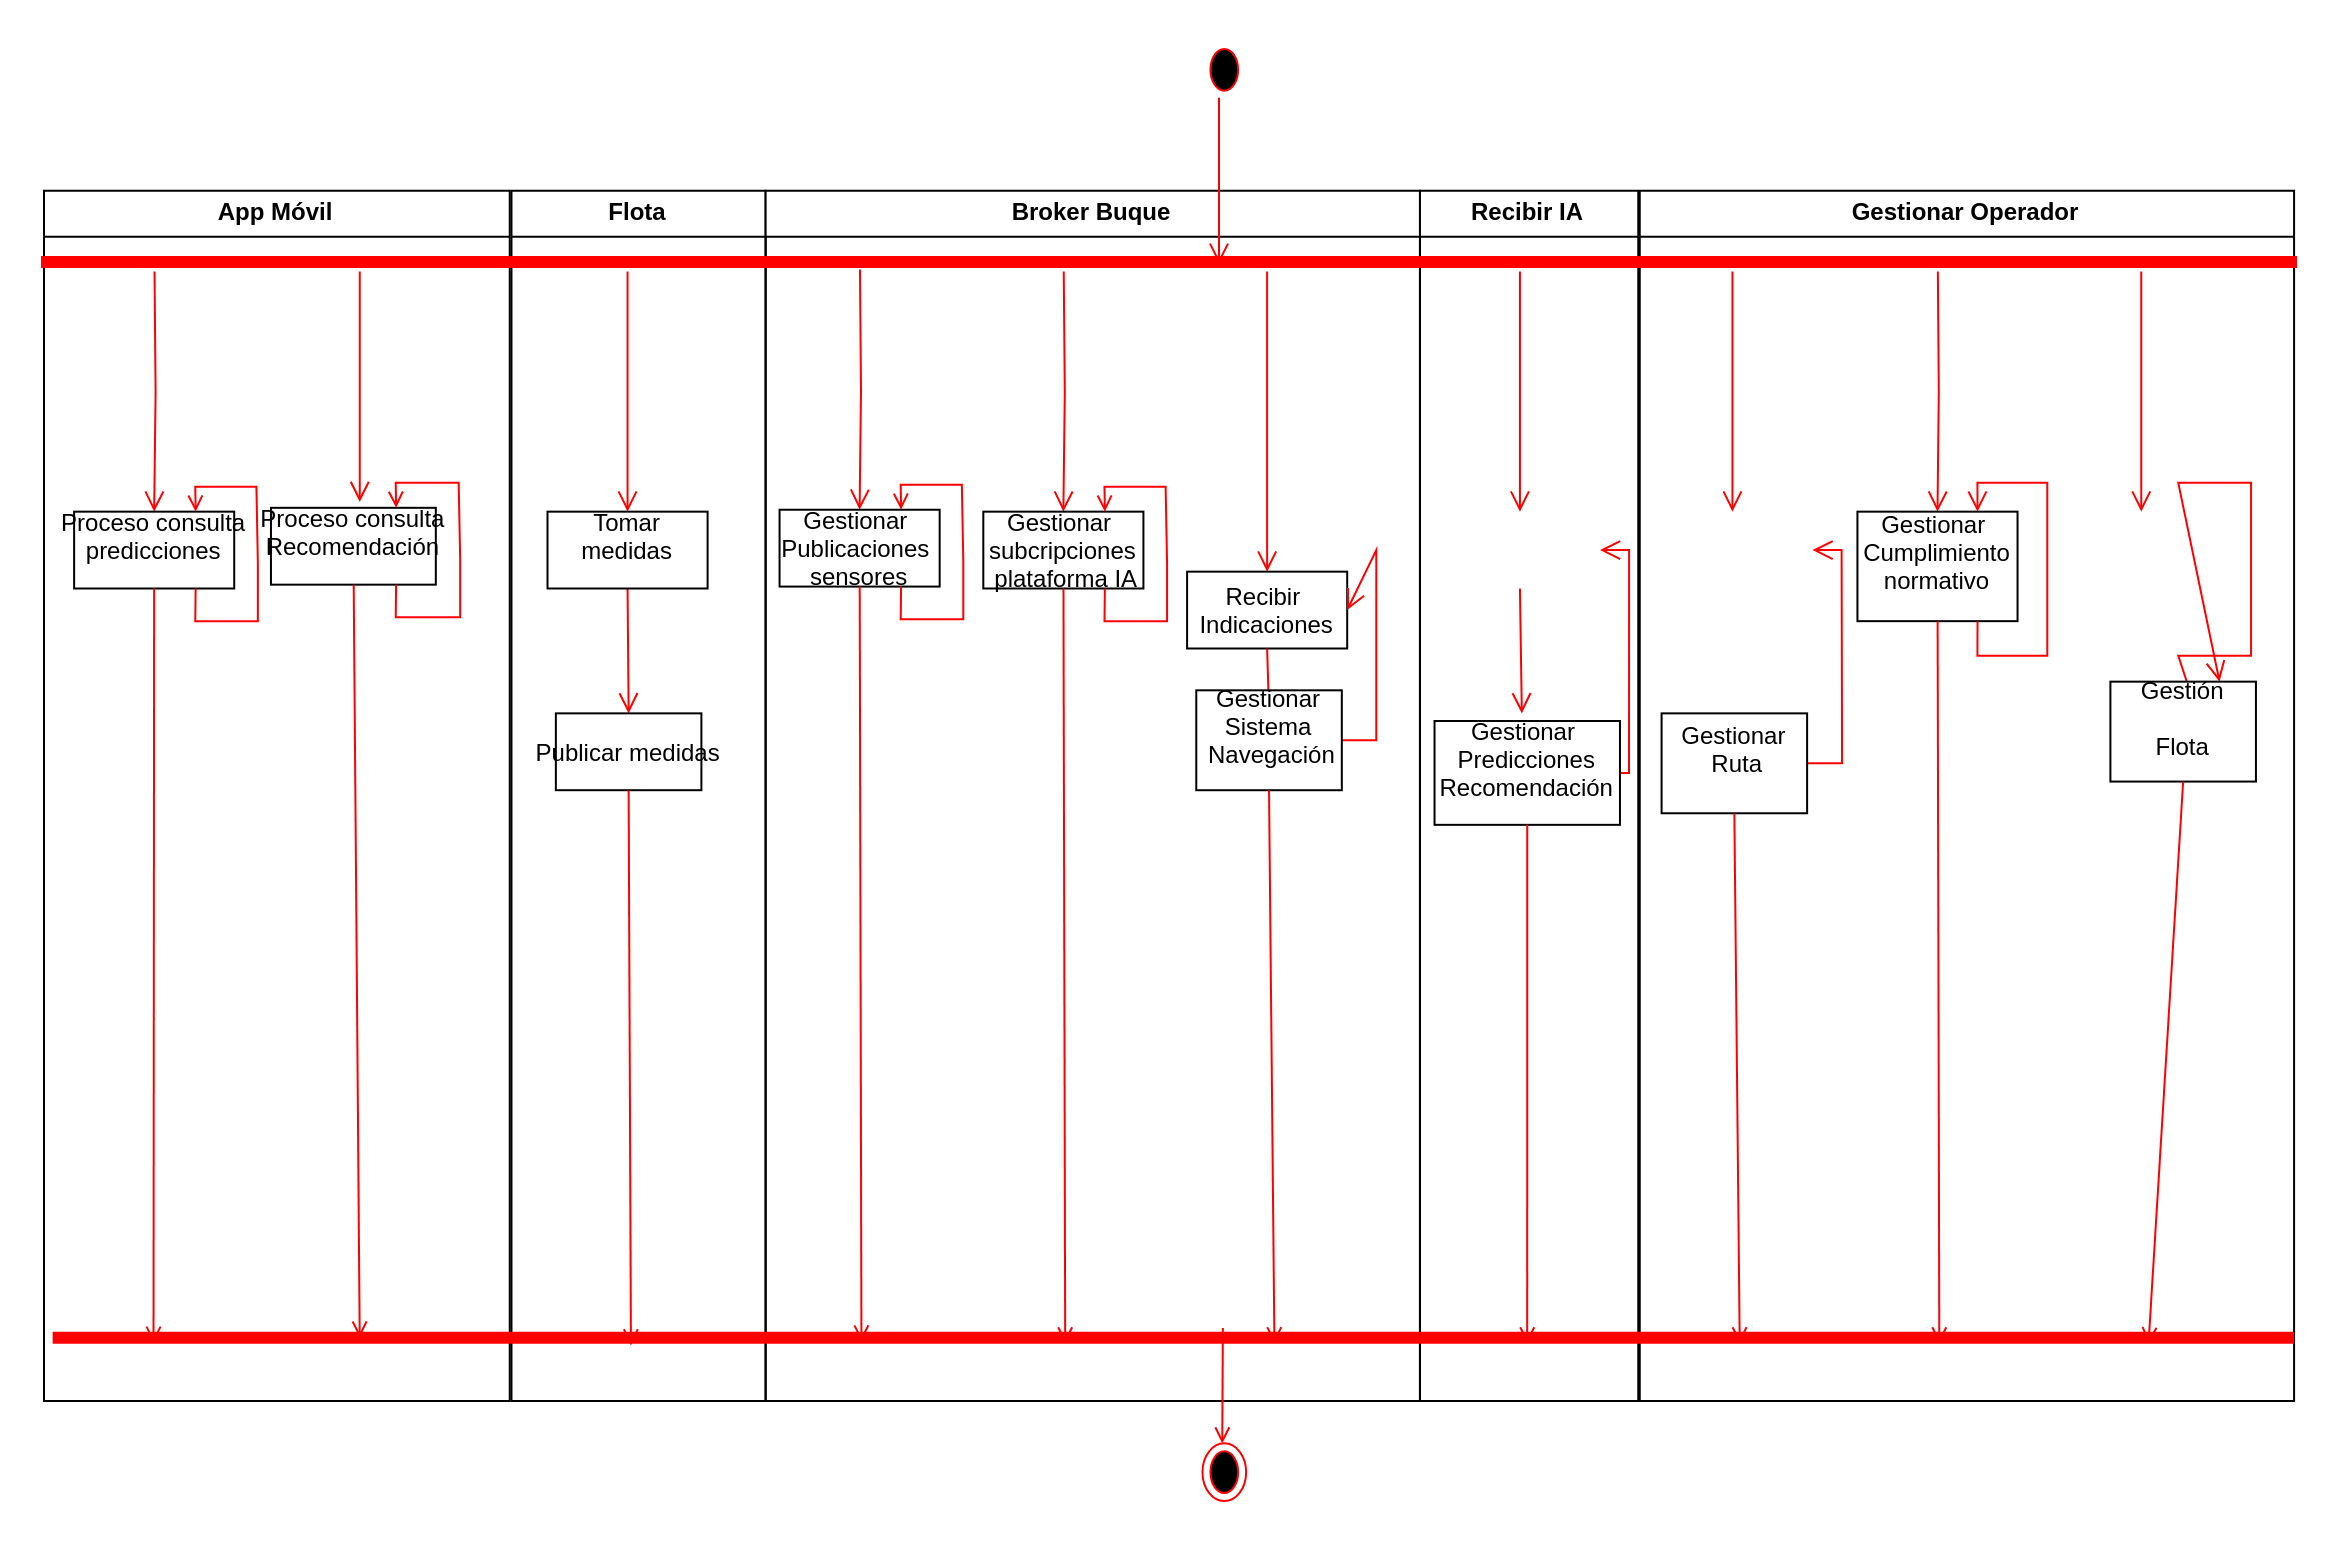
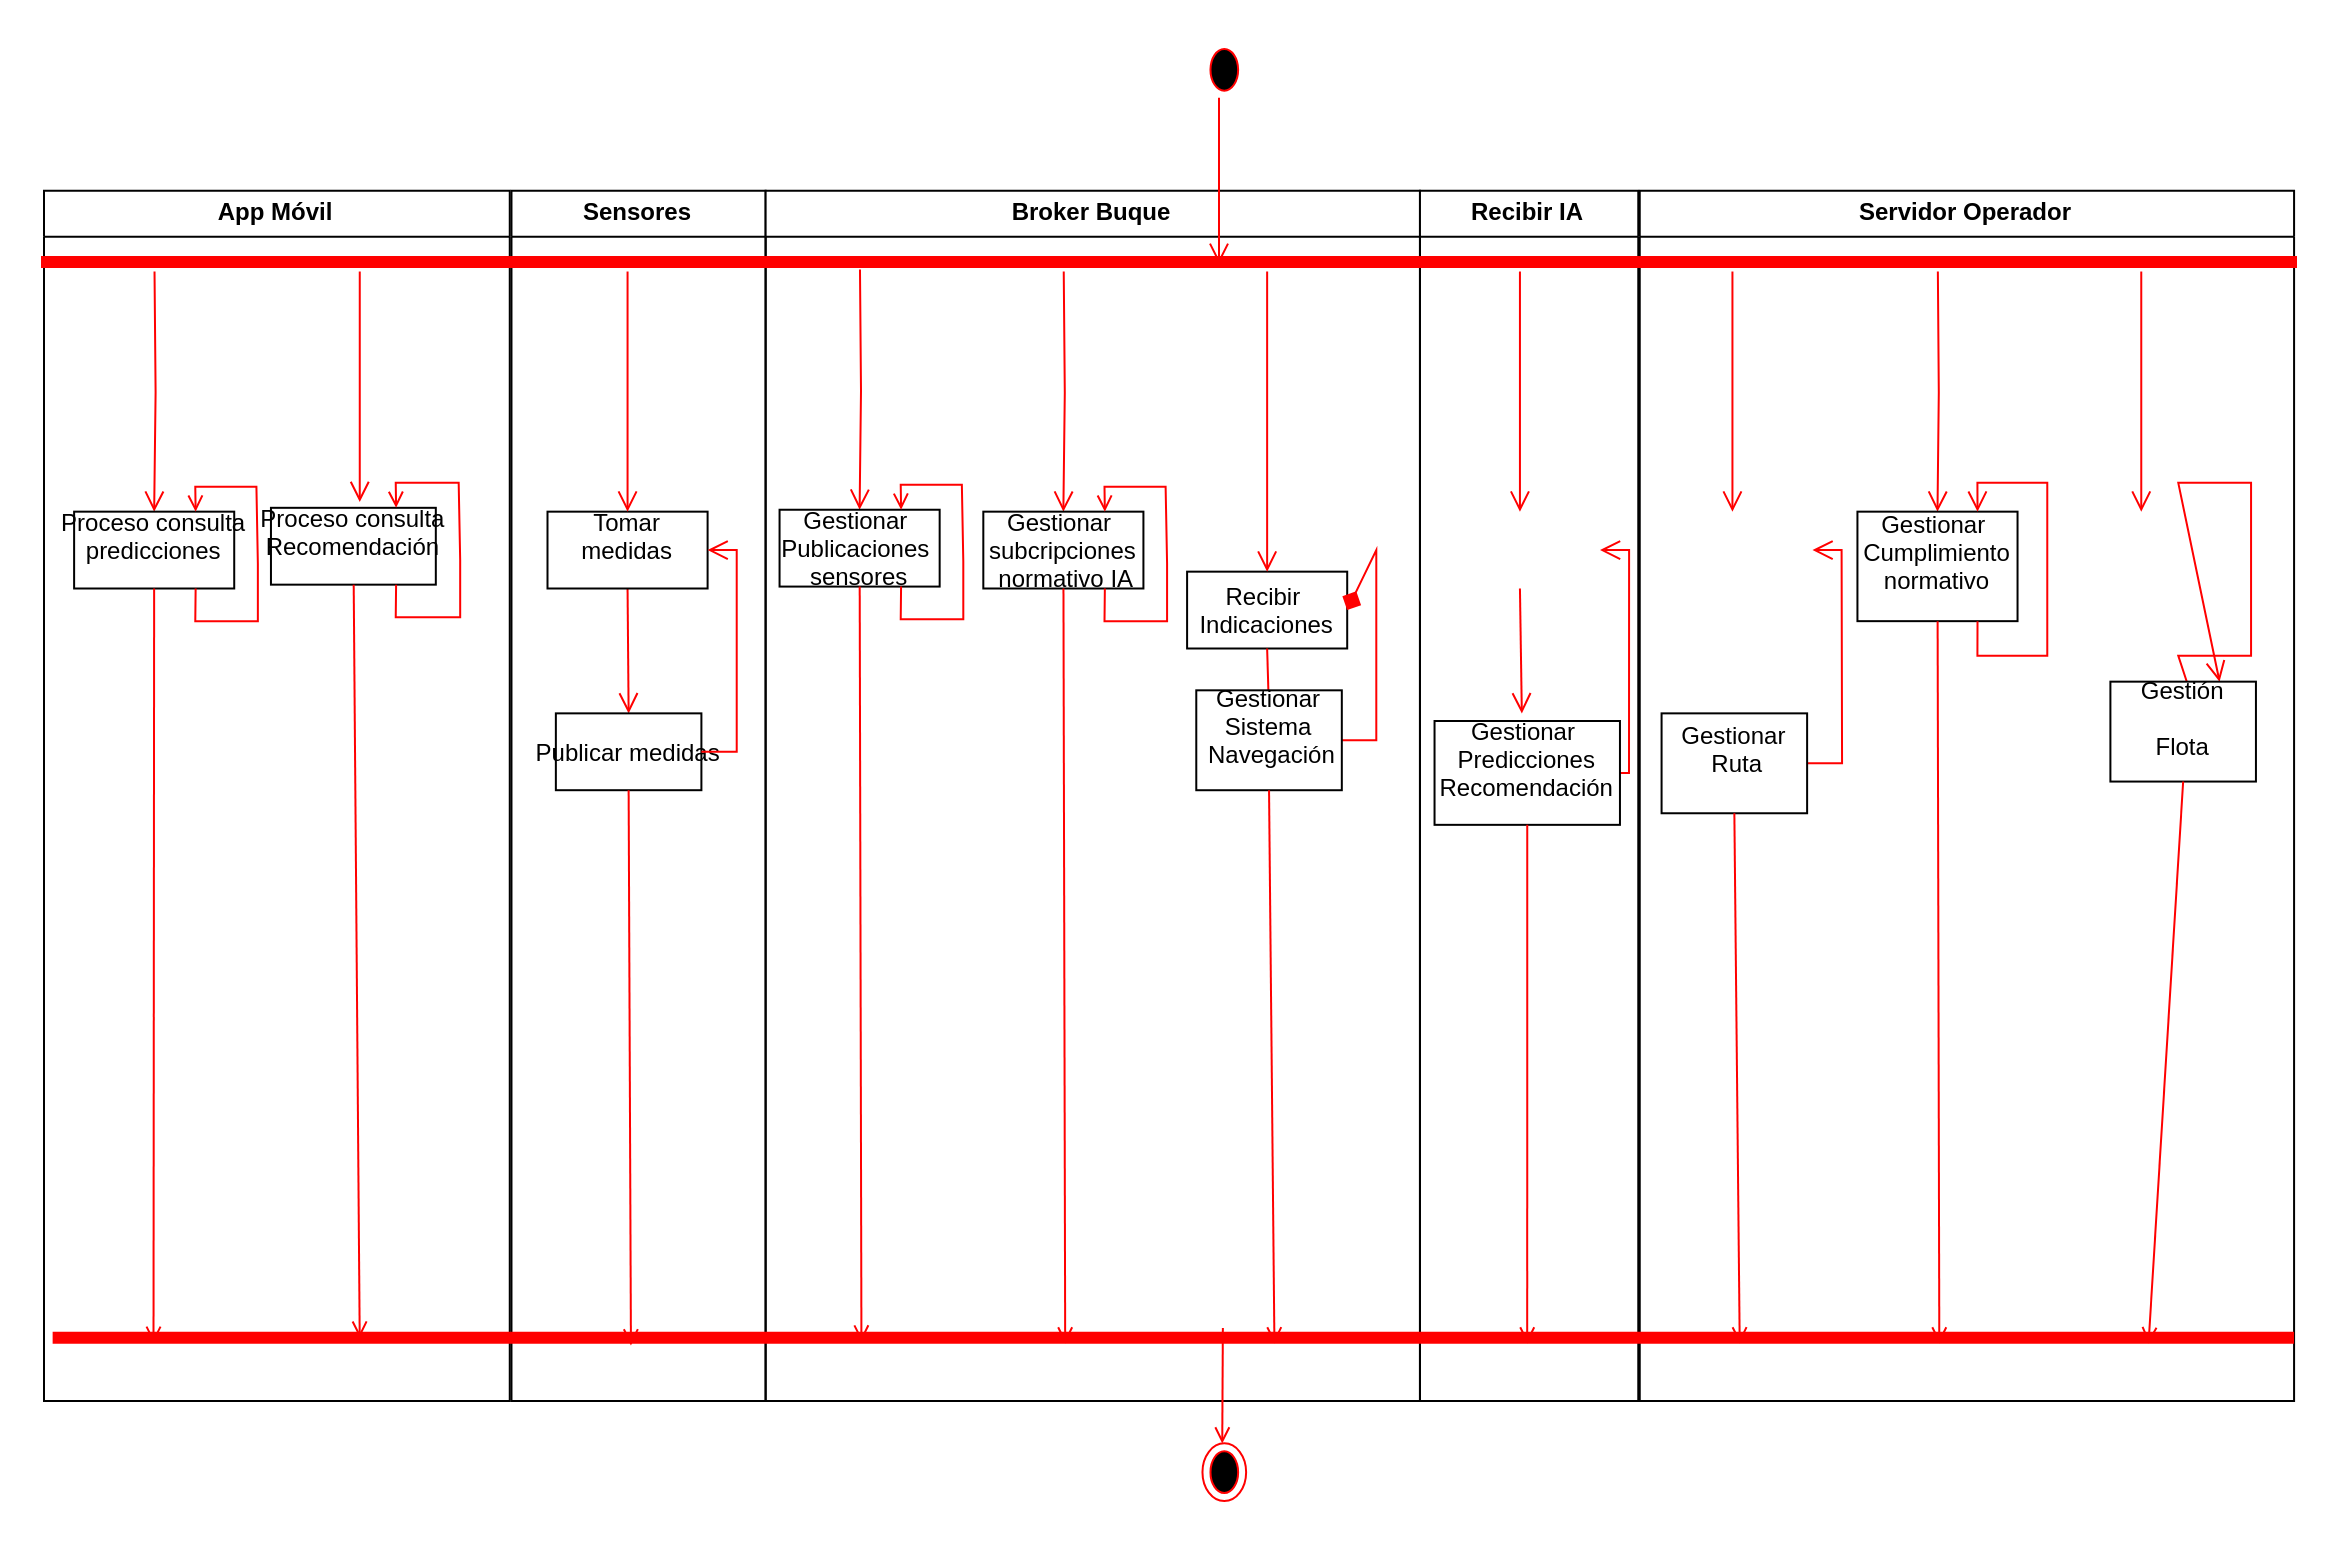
(638, 213) -> (638, 213)
(1966, 213) -> (1966, 213)
(1062, 523) -> (1062, 523)
(1353, 598) -> (1356, 592)
none -> (737, 656)
